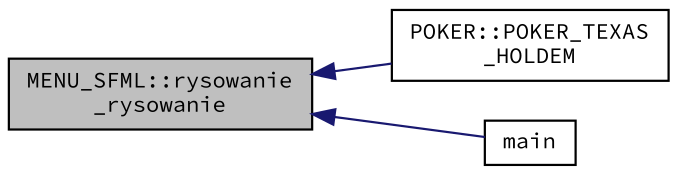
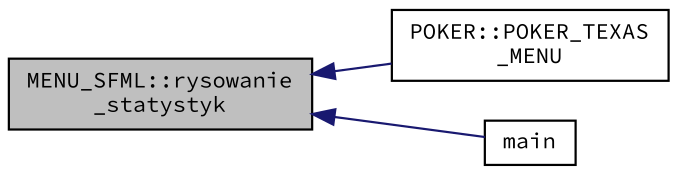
(530, 45) -> (530, 45)
(161, 94) -> (161, 94)
